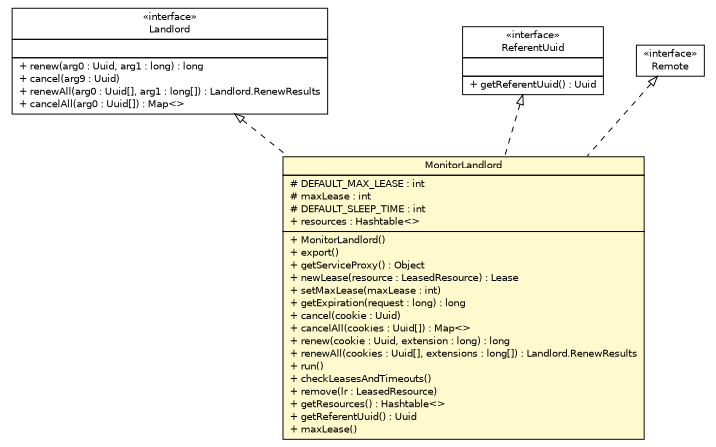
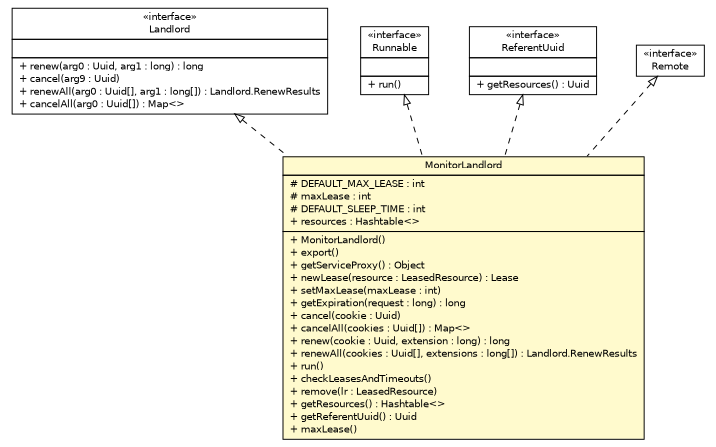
none -> (395, 61)
(533, 85) -> (533, 85)
